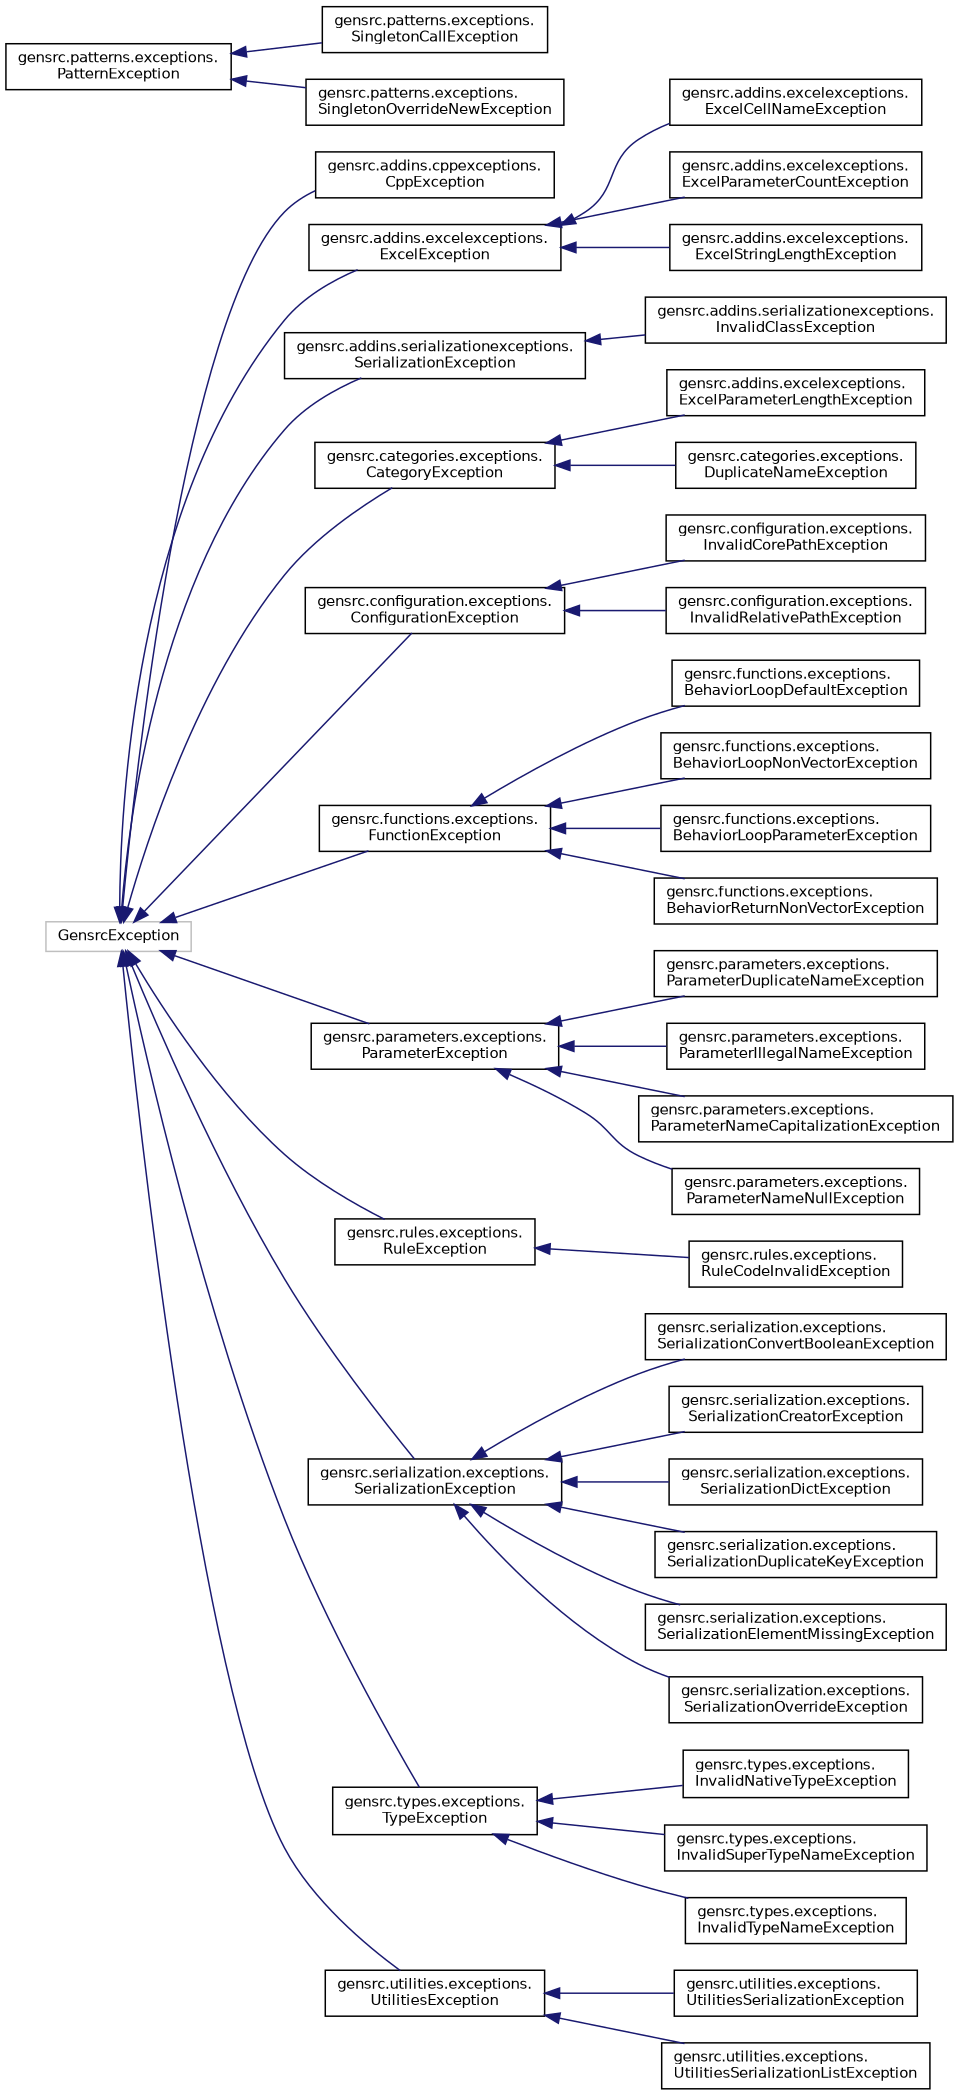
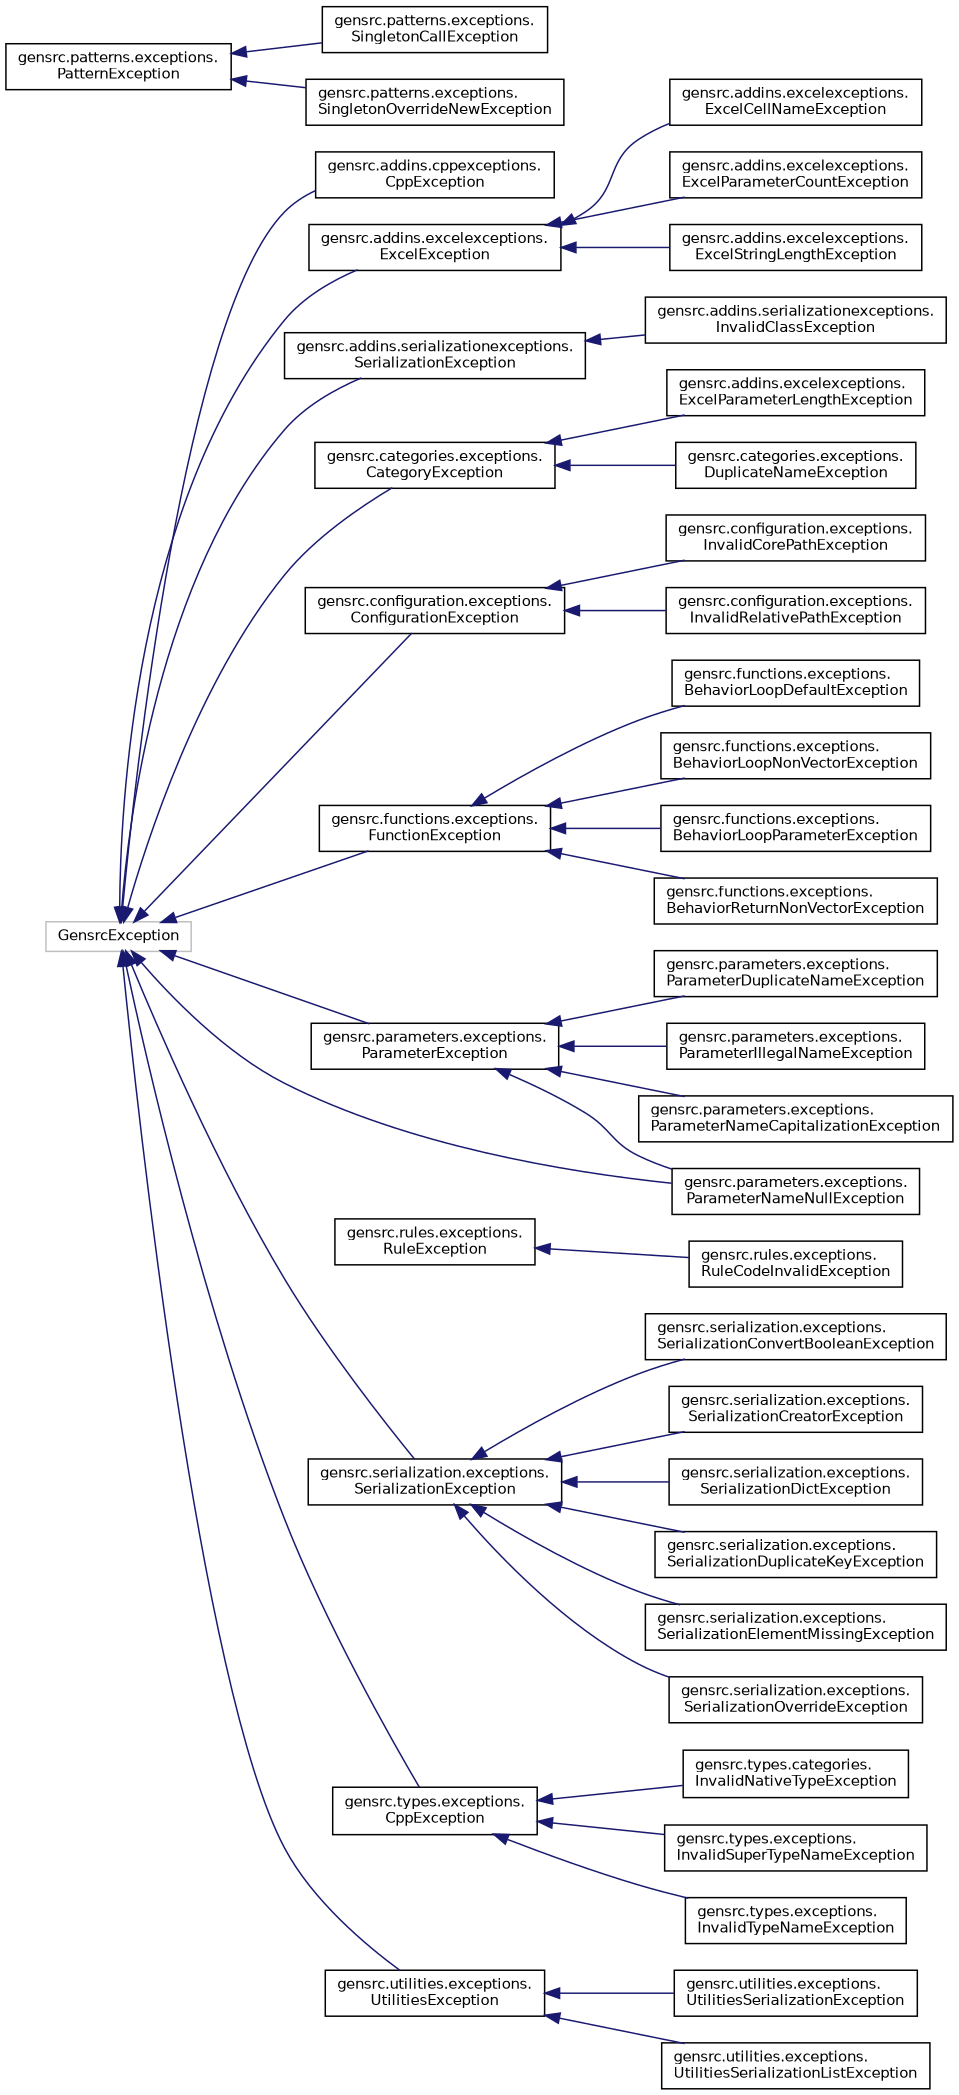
(241, 1111) -> (383, 1124)
(796, 1774) -> (796, 1774)
(435, 1811) -> (435, 1811)
